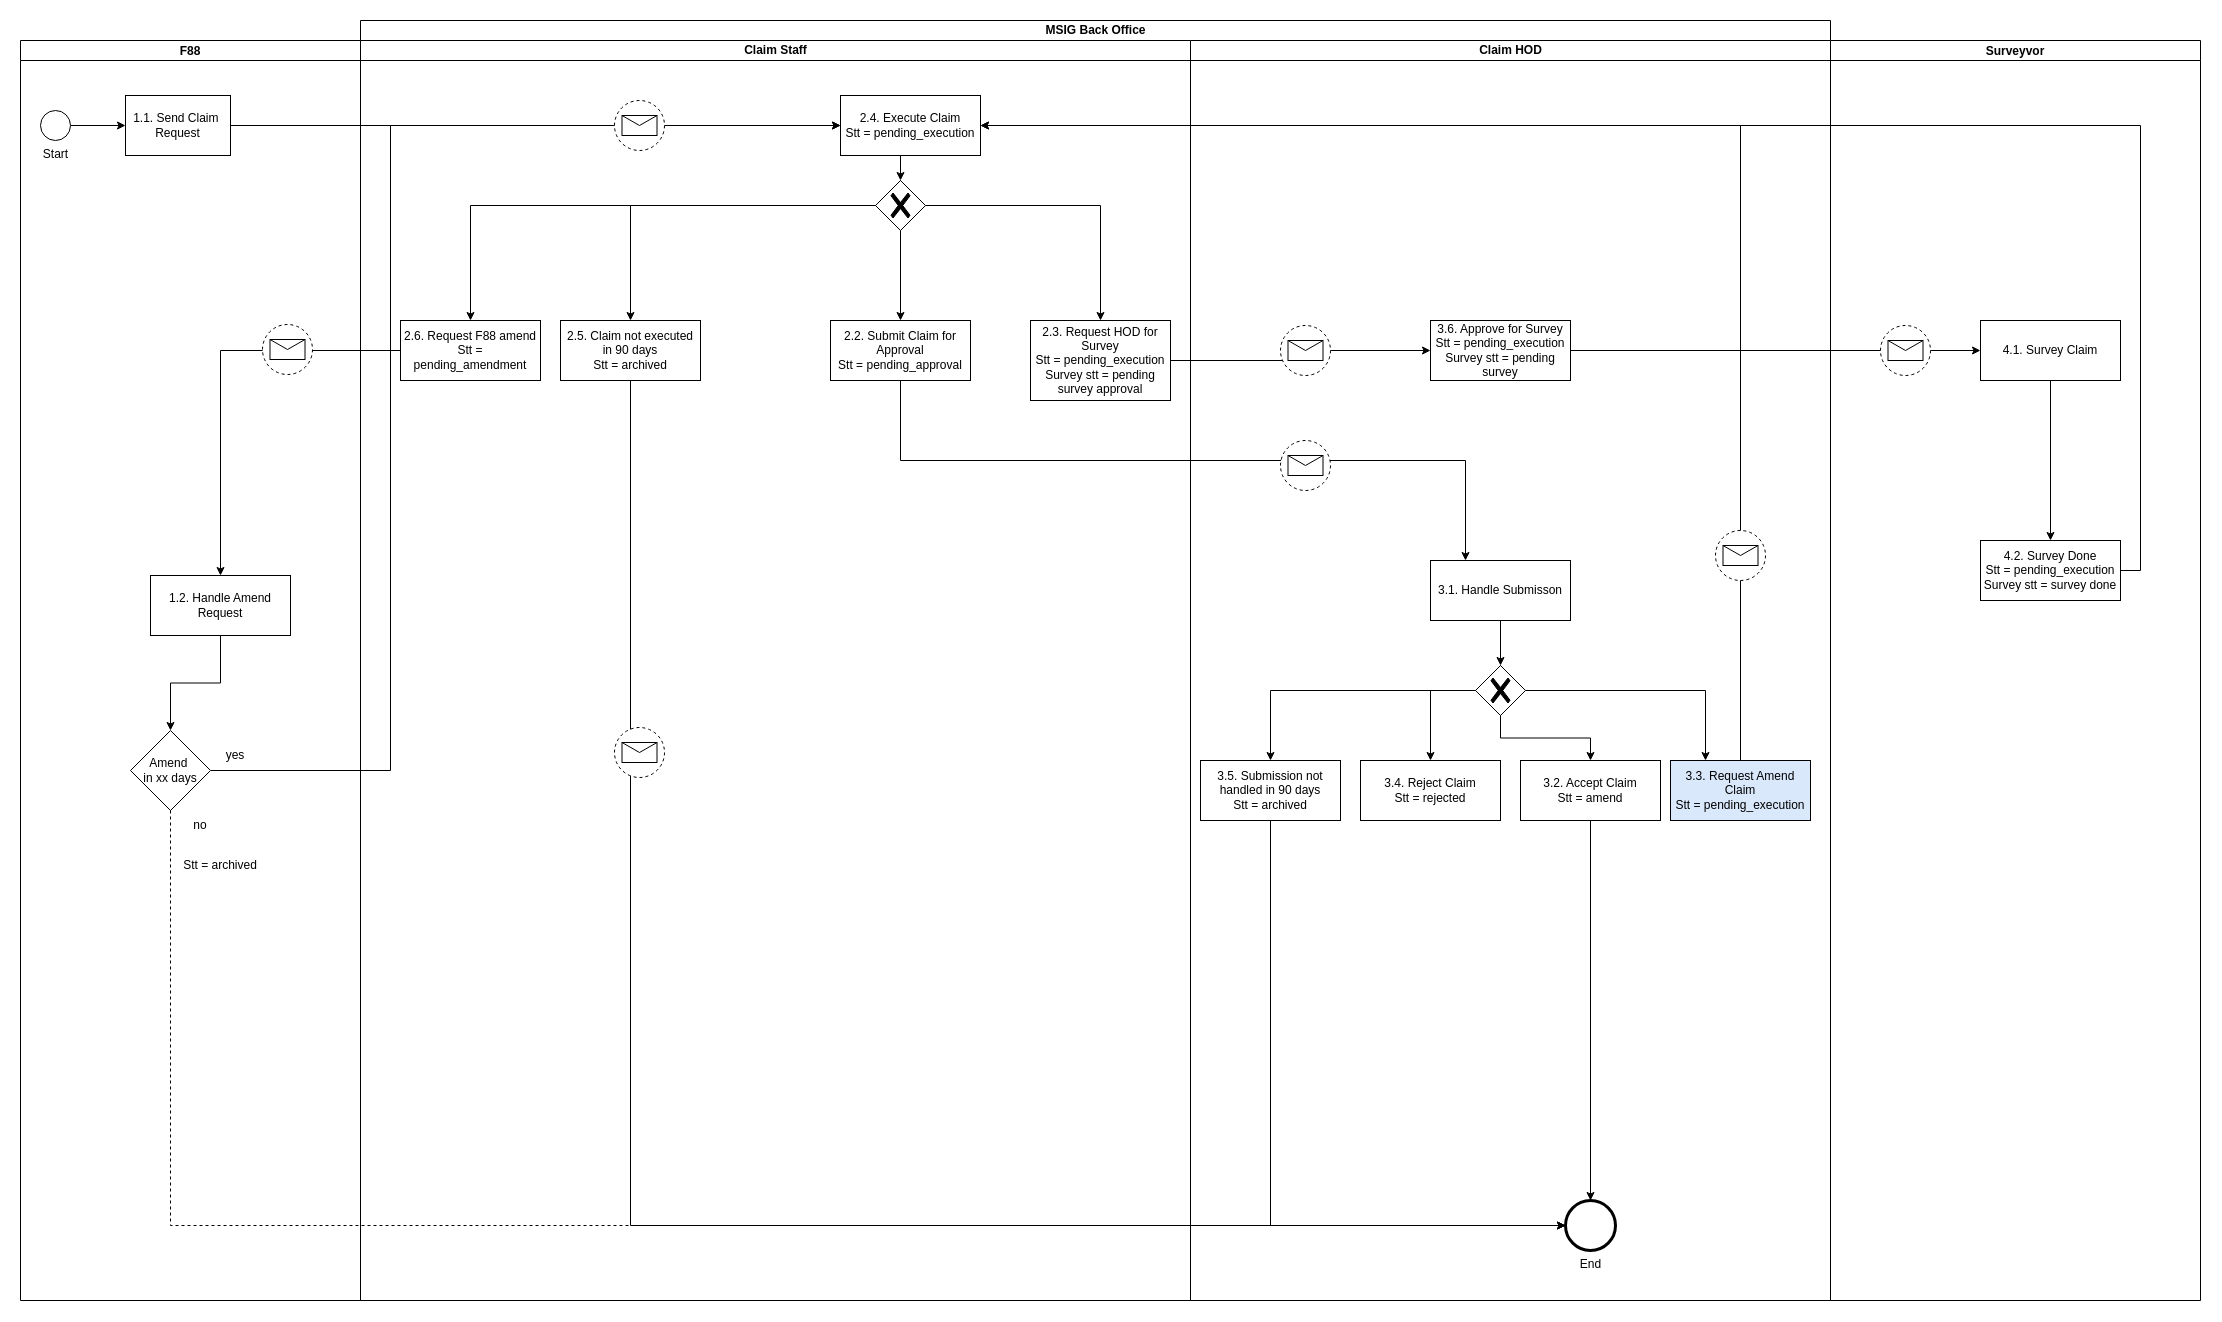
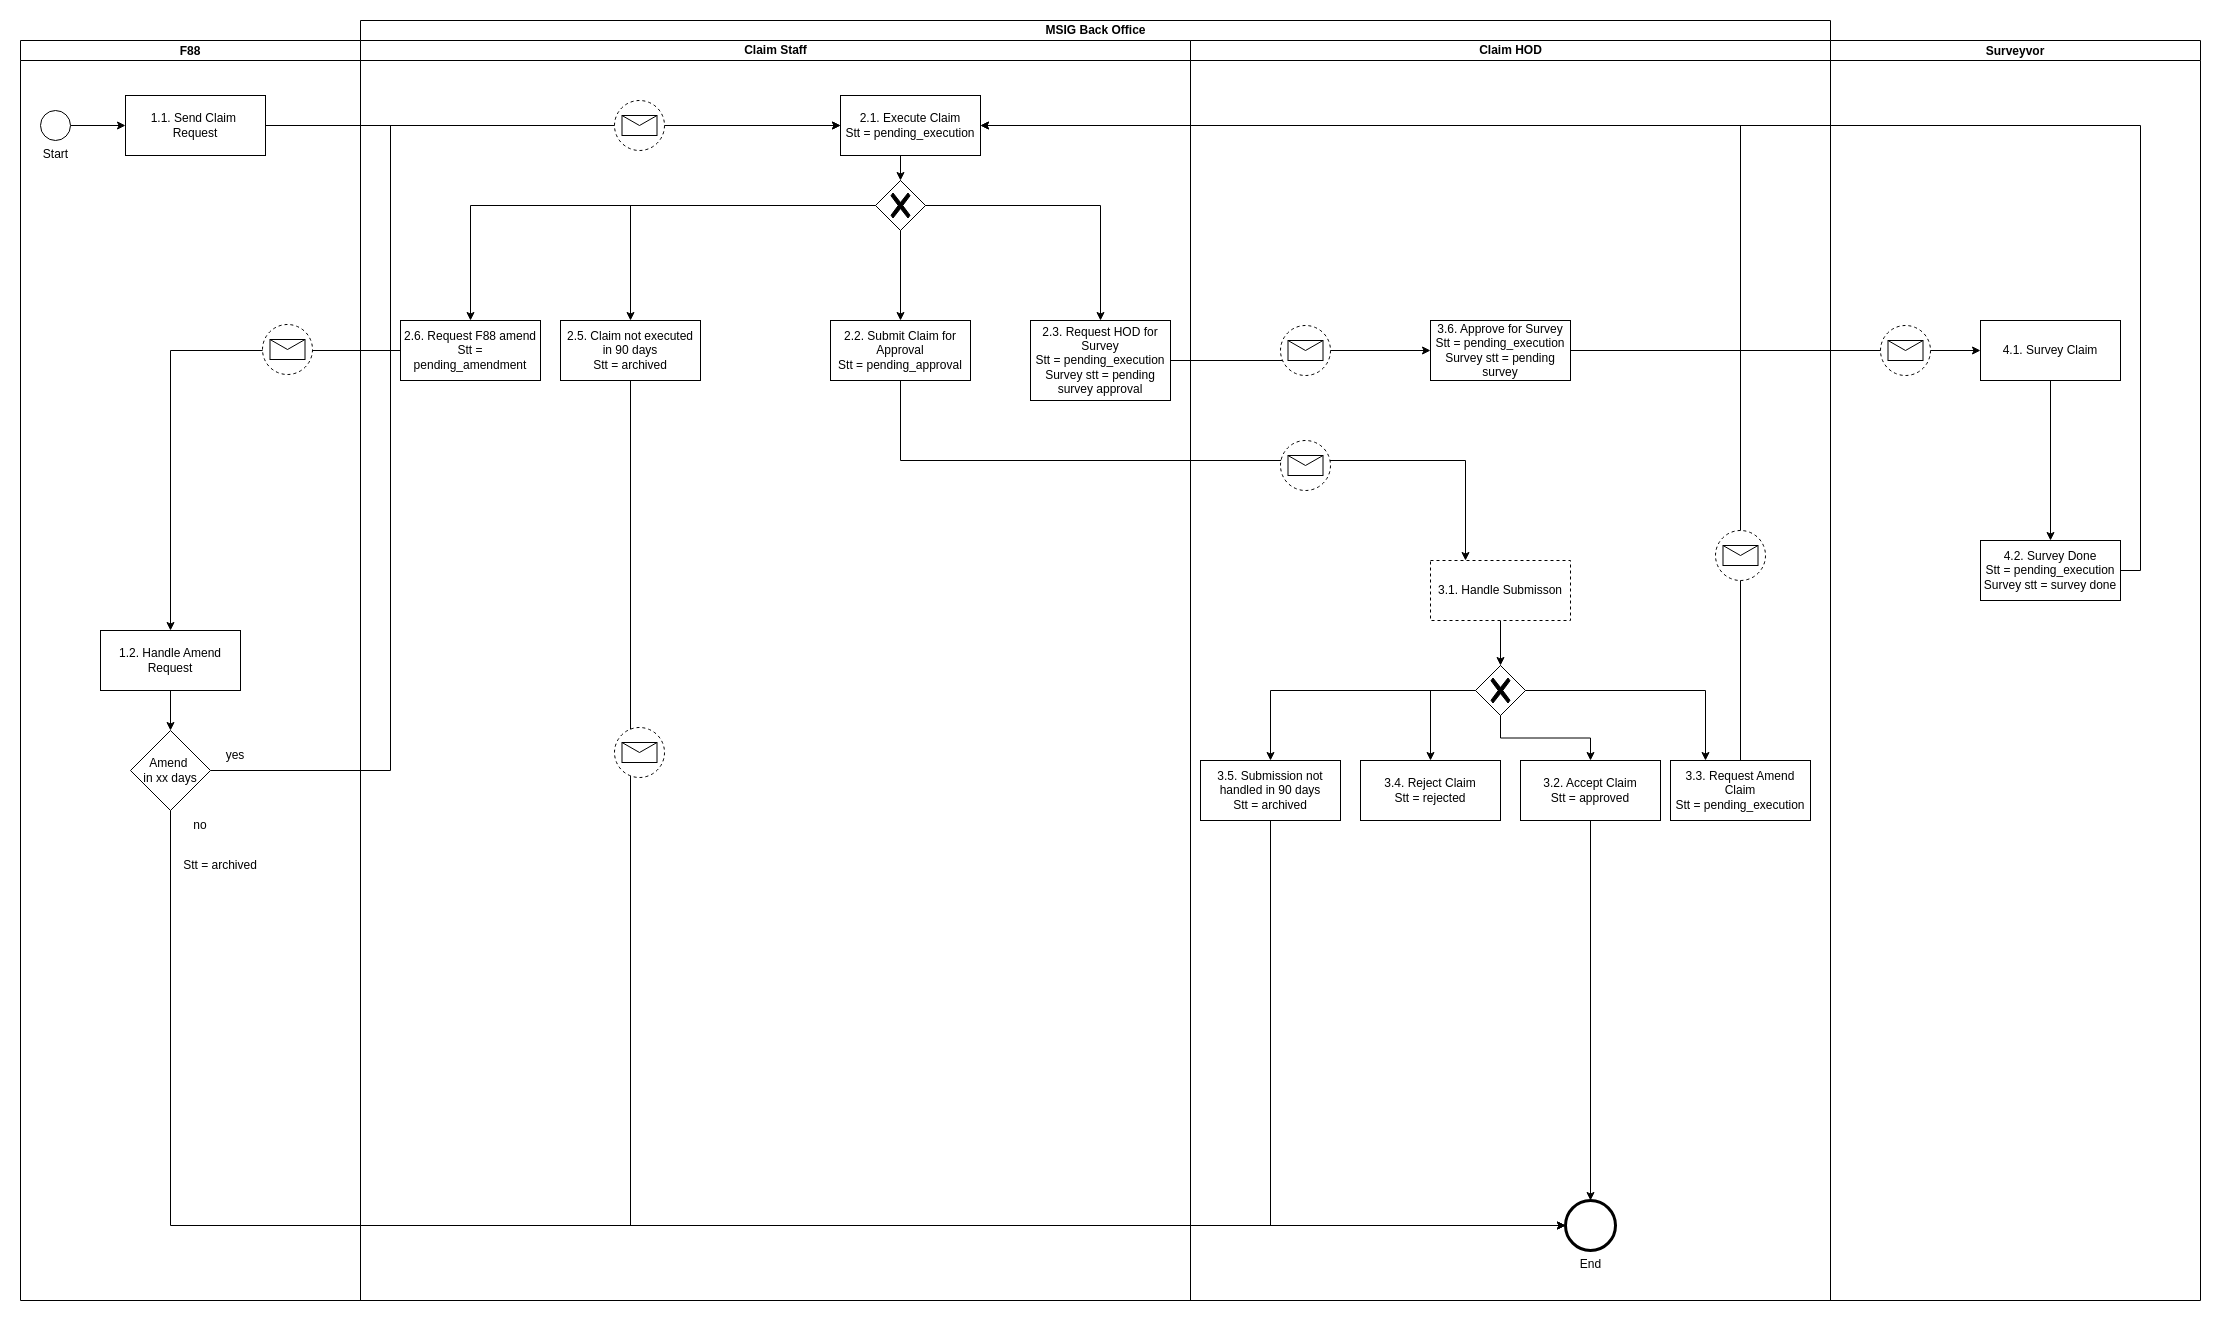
(178, 126) -> (196, 126)
(911, 126) -> (911, 126)
(1501, 591) -> (1501, 591)
(221, 606) -> (171, 661)
(1591, 791) -> (1591, 791)
(1741, 791) -> (1741, 791)
(193, 1226) -> (193, 1226)
